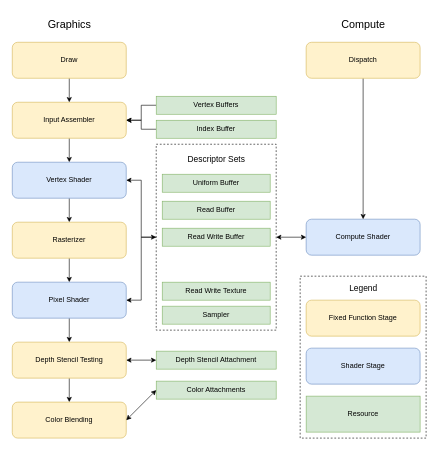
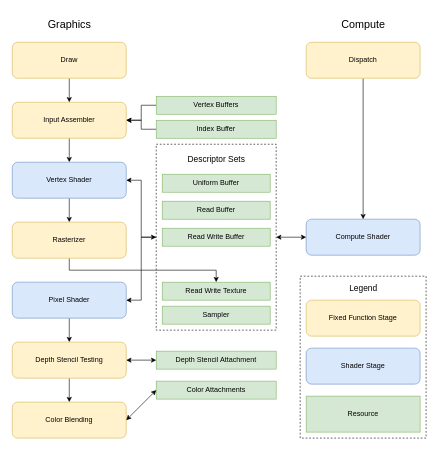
(69, 276) -> (216, 276)
